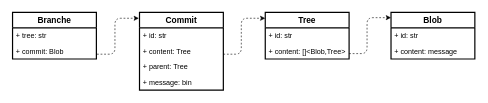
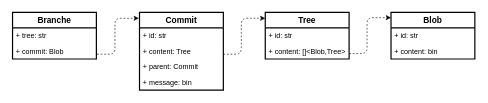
(428, 52) -> (419, 52)
(168, 67) -> (171, 67)
